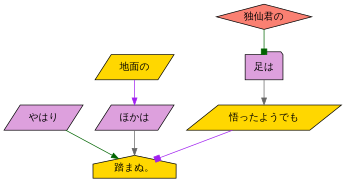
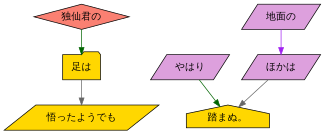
(264, 39) -> (82, 39)
(135, 67) -> (281, 17)
(264, 67) -> (82, 67)
(197, 144) -> none
